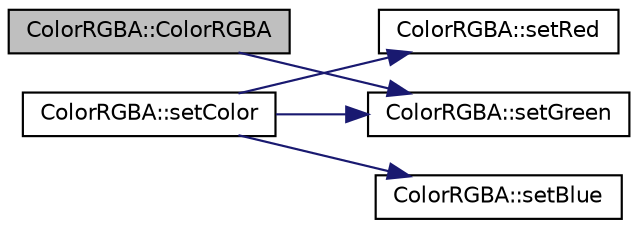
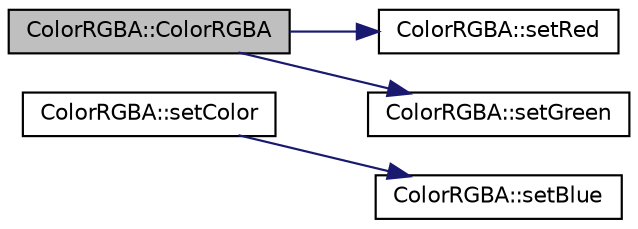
(295, 80) -> (323, 32)
(311, 114) -> none
